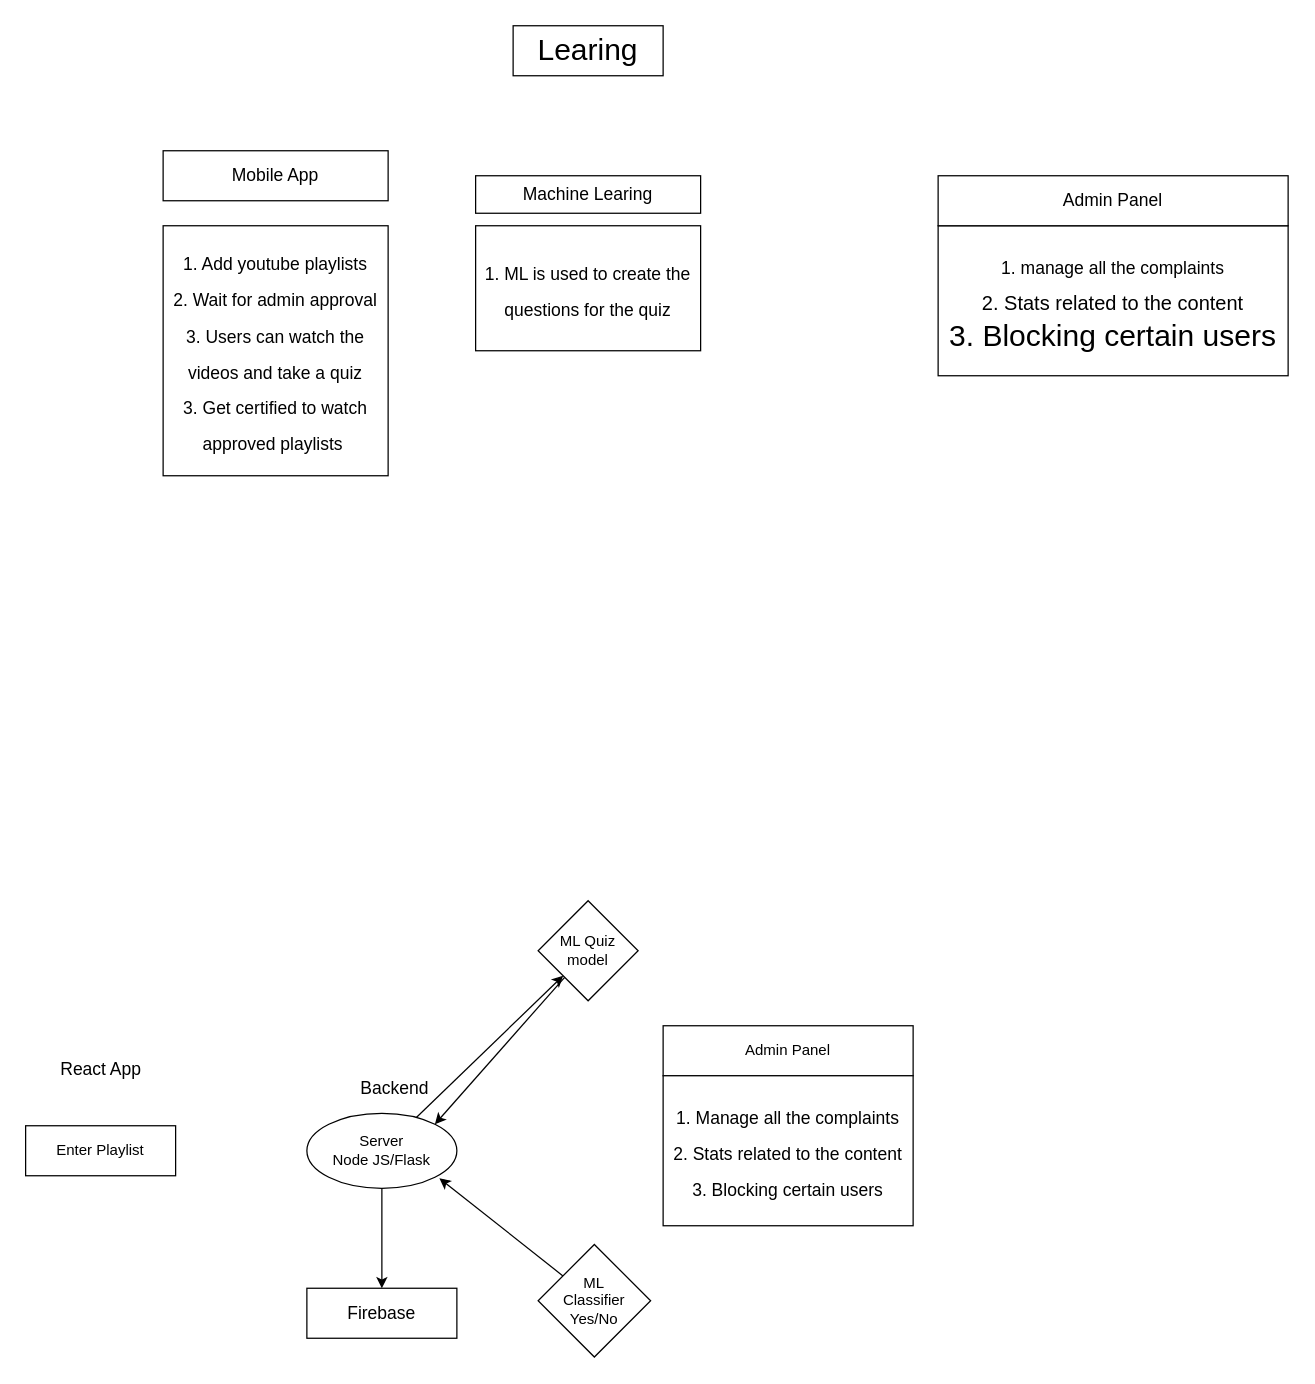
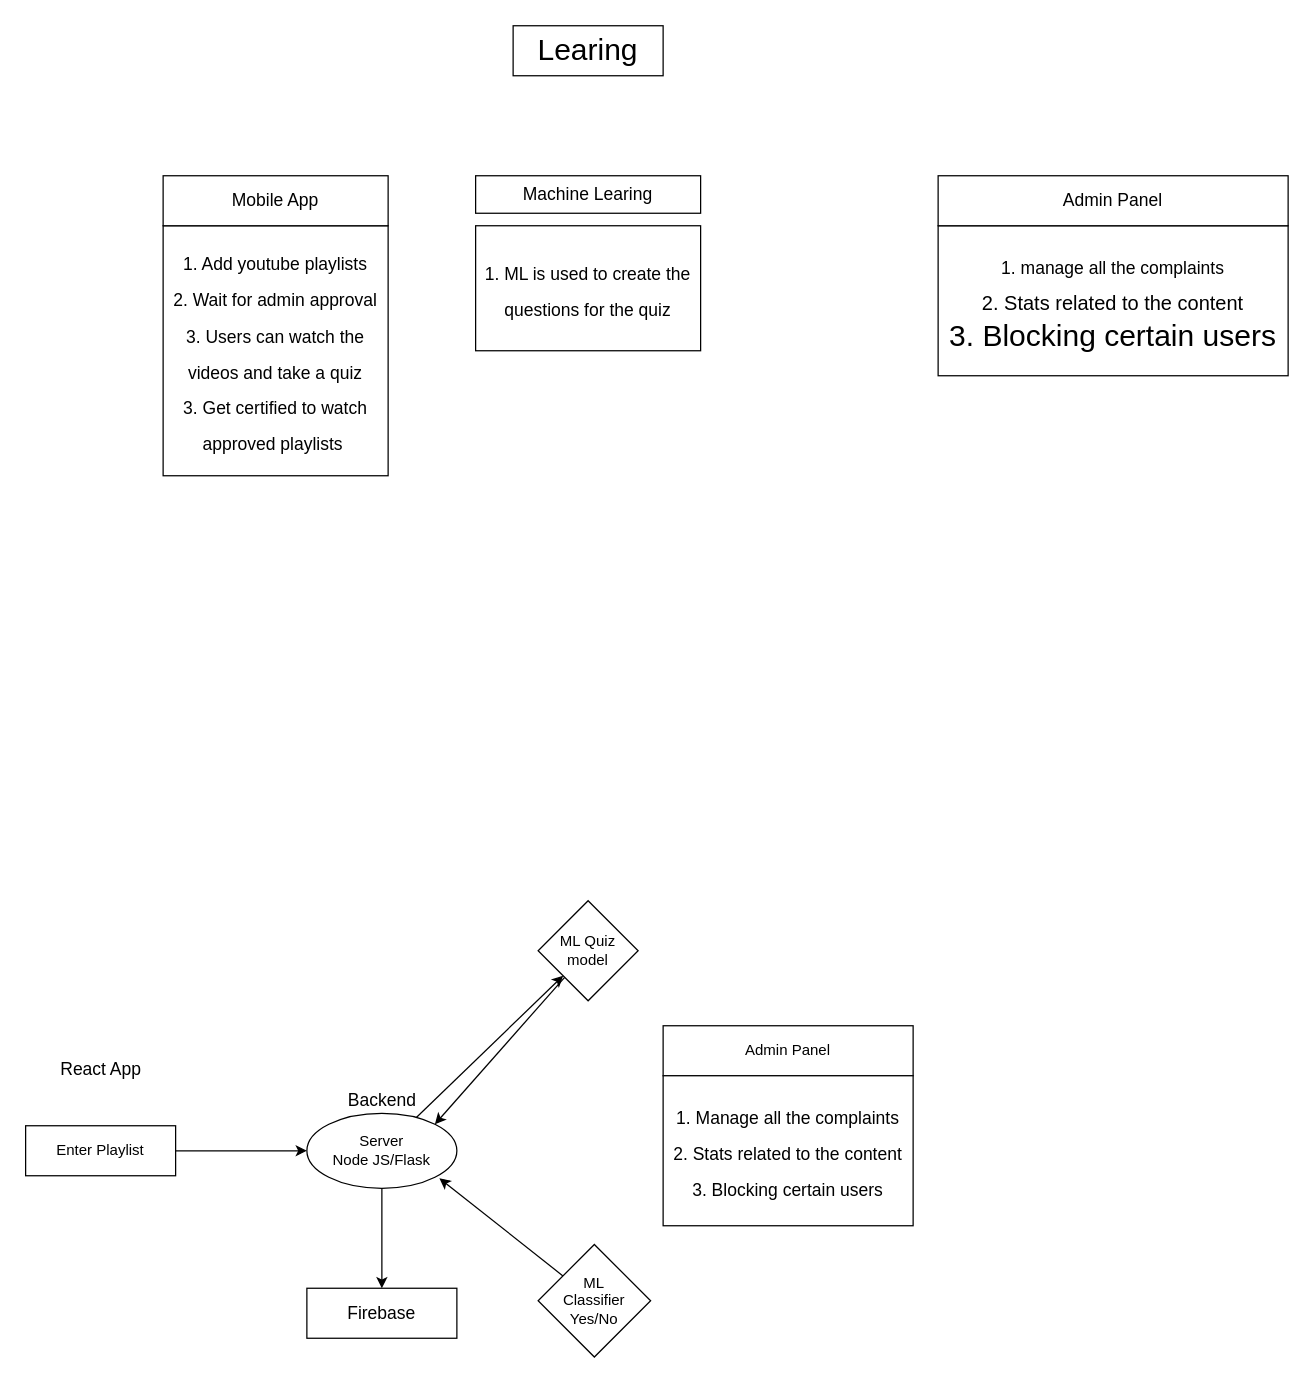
(276, 176) -> (276, 201)
(394, 1088) -> (382, 1101)
none -> (237, 1151)
